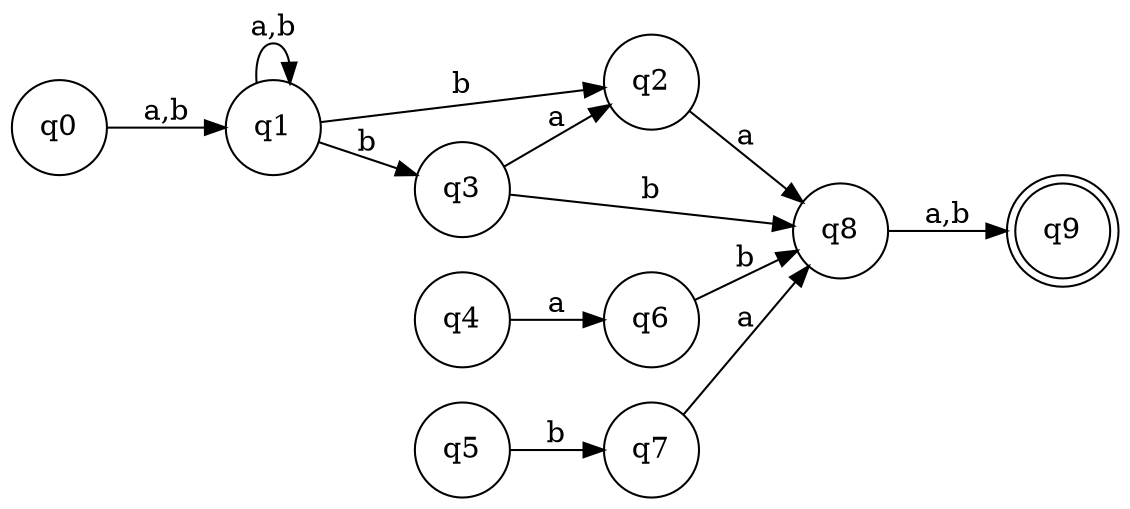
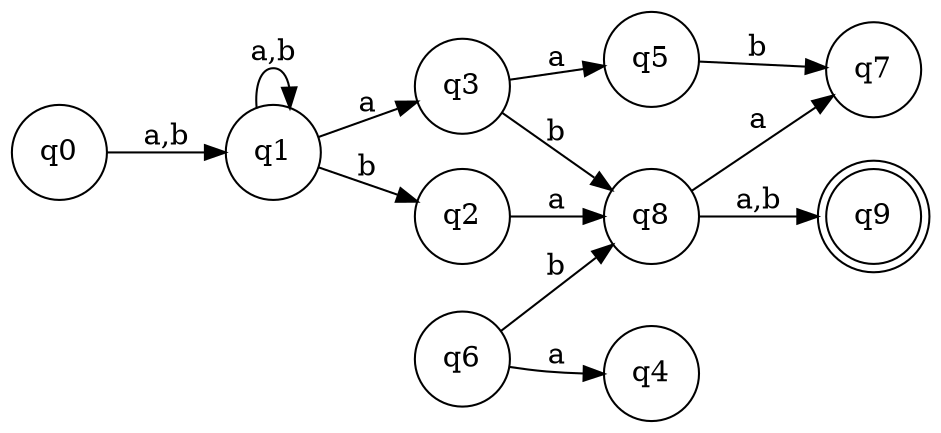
(548, 141) -> (546, 74)
(368, 143) -> (368, 104)
(547, 320) -> (546, 371)
(739, 348) -> (754, 149)
